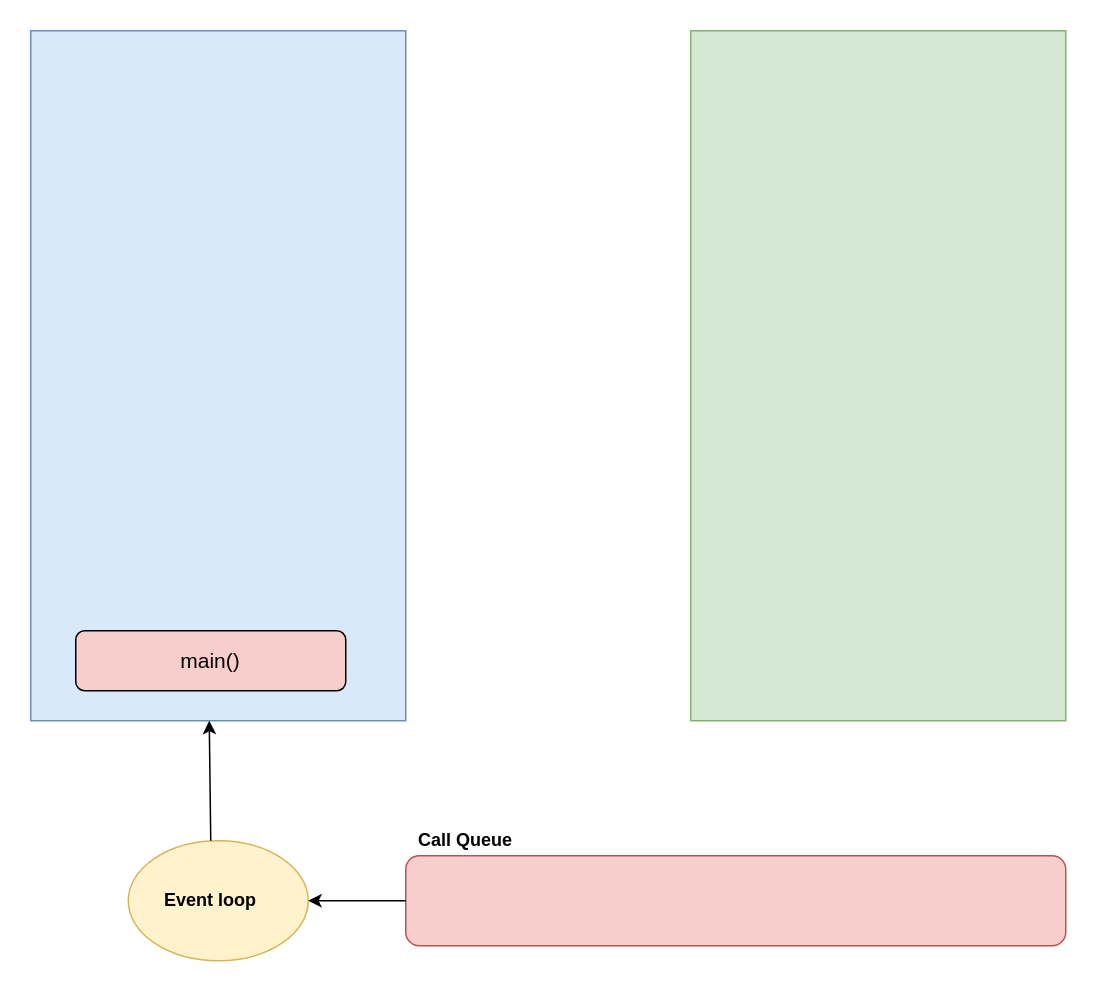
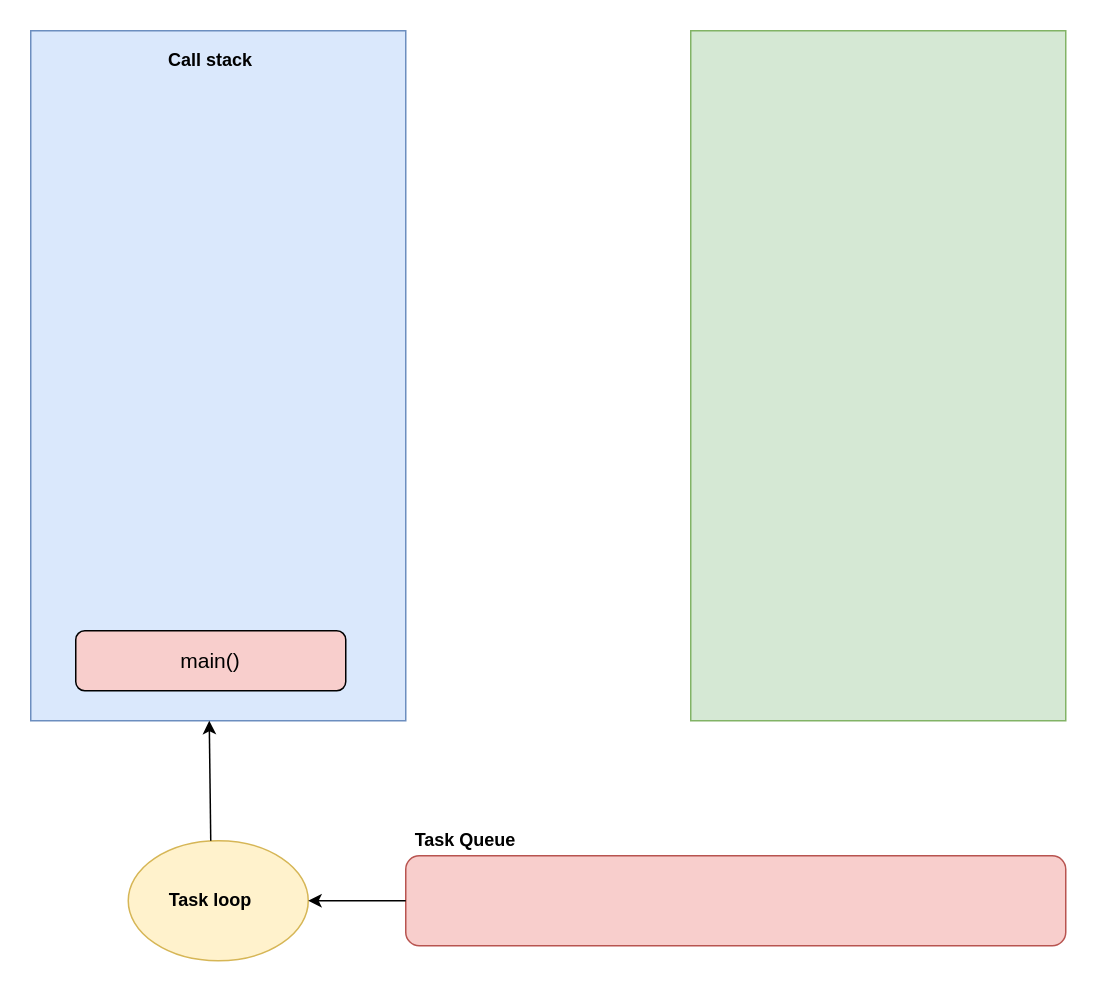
none -> (211, 61)
(466, 841) -> (466, 841)
(211, 901) -> (211, 901)
